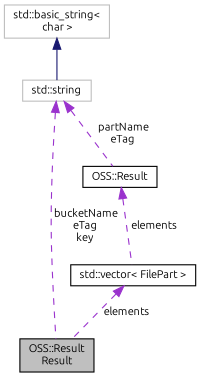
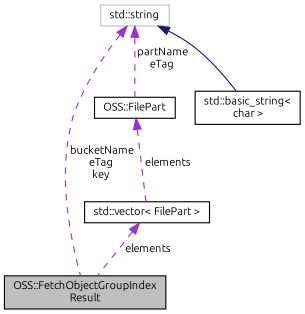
(57, 22) -> (248, 108)
(57, 65) -> (206, 57)
(120, 177) -> (135, 108)
(57, 355) -> (85, 292)
